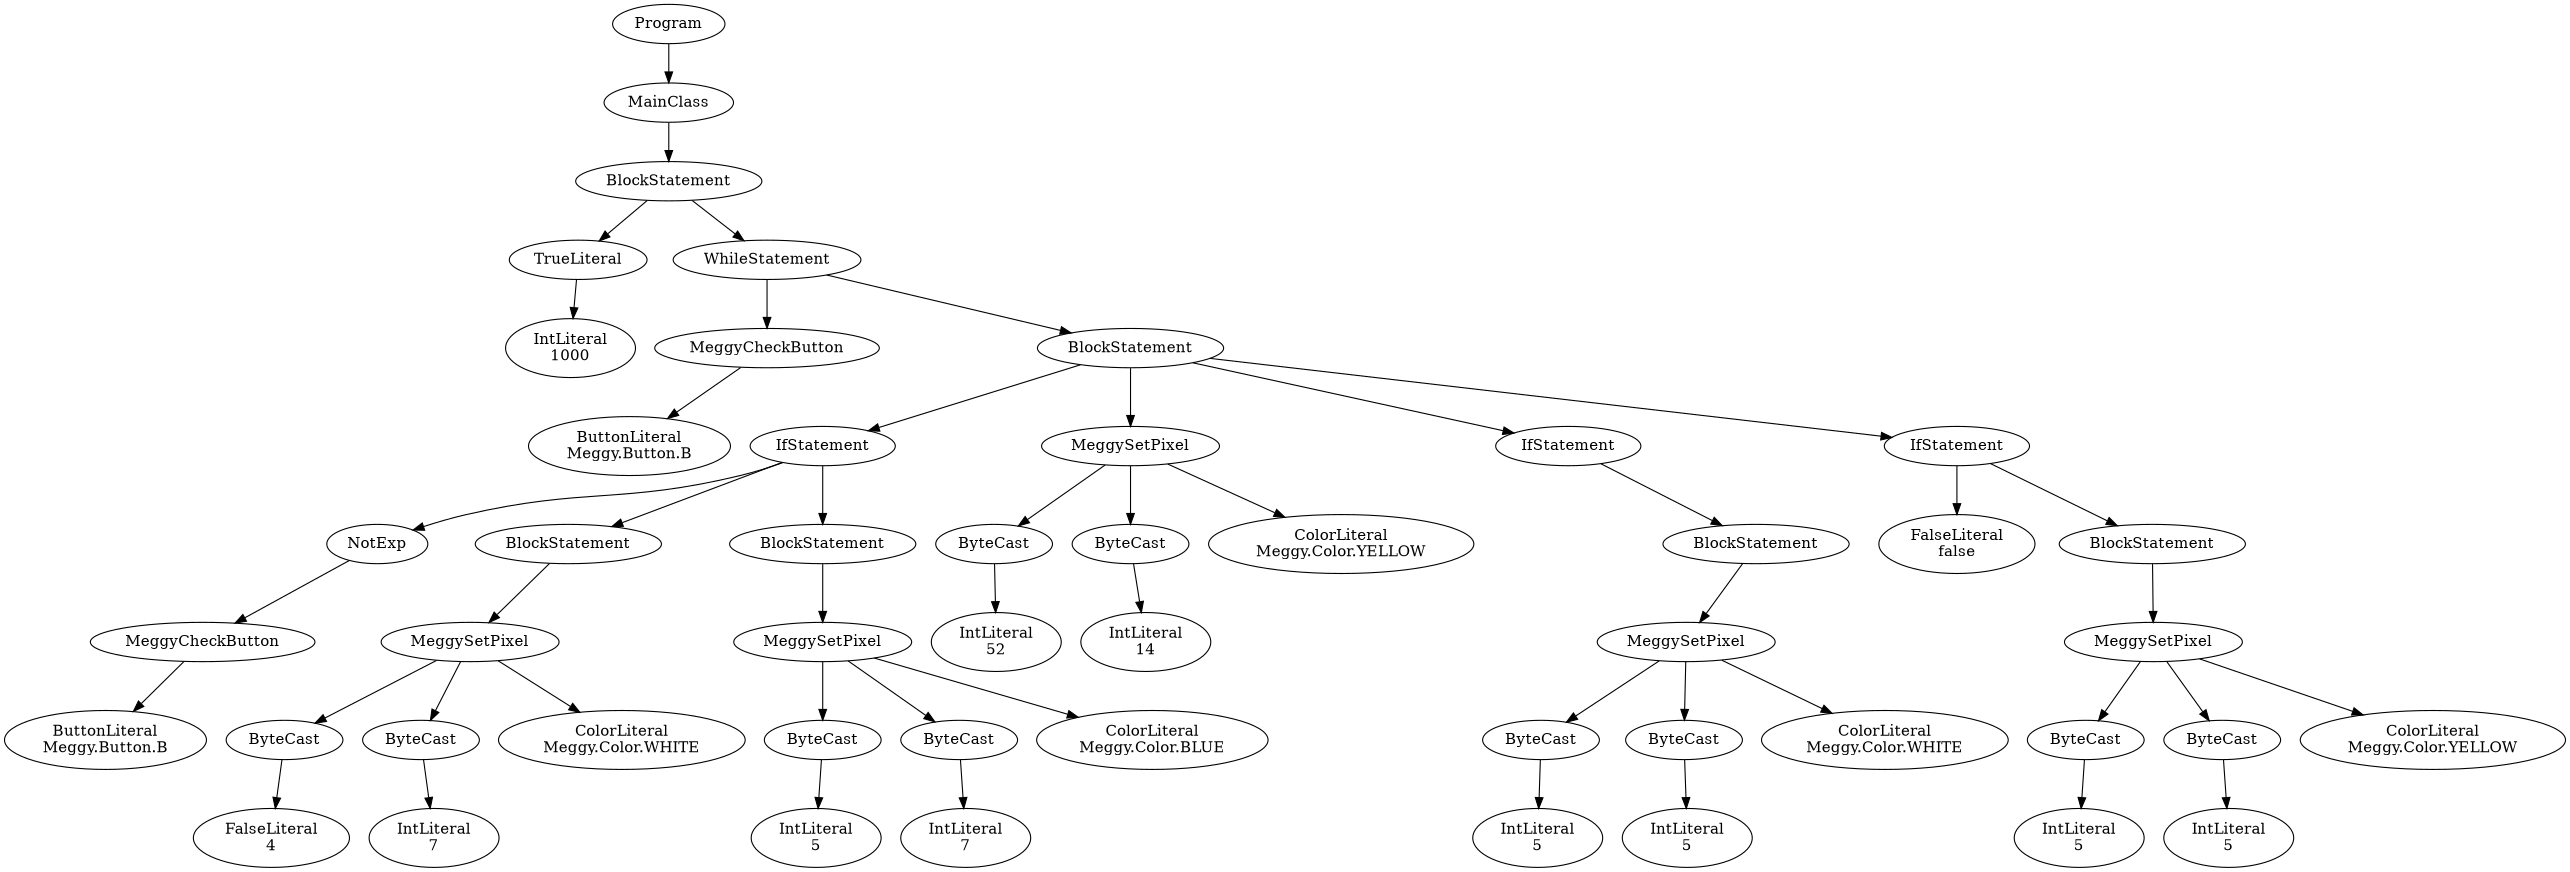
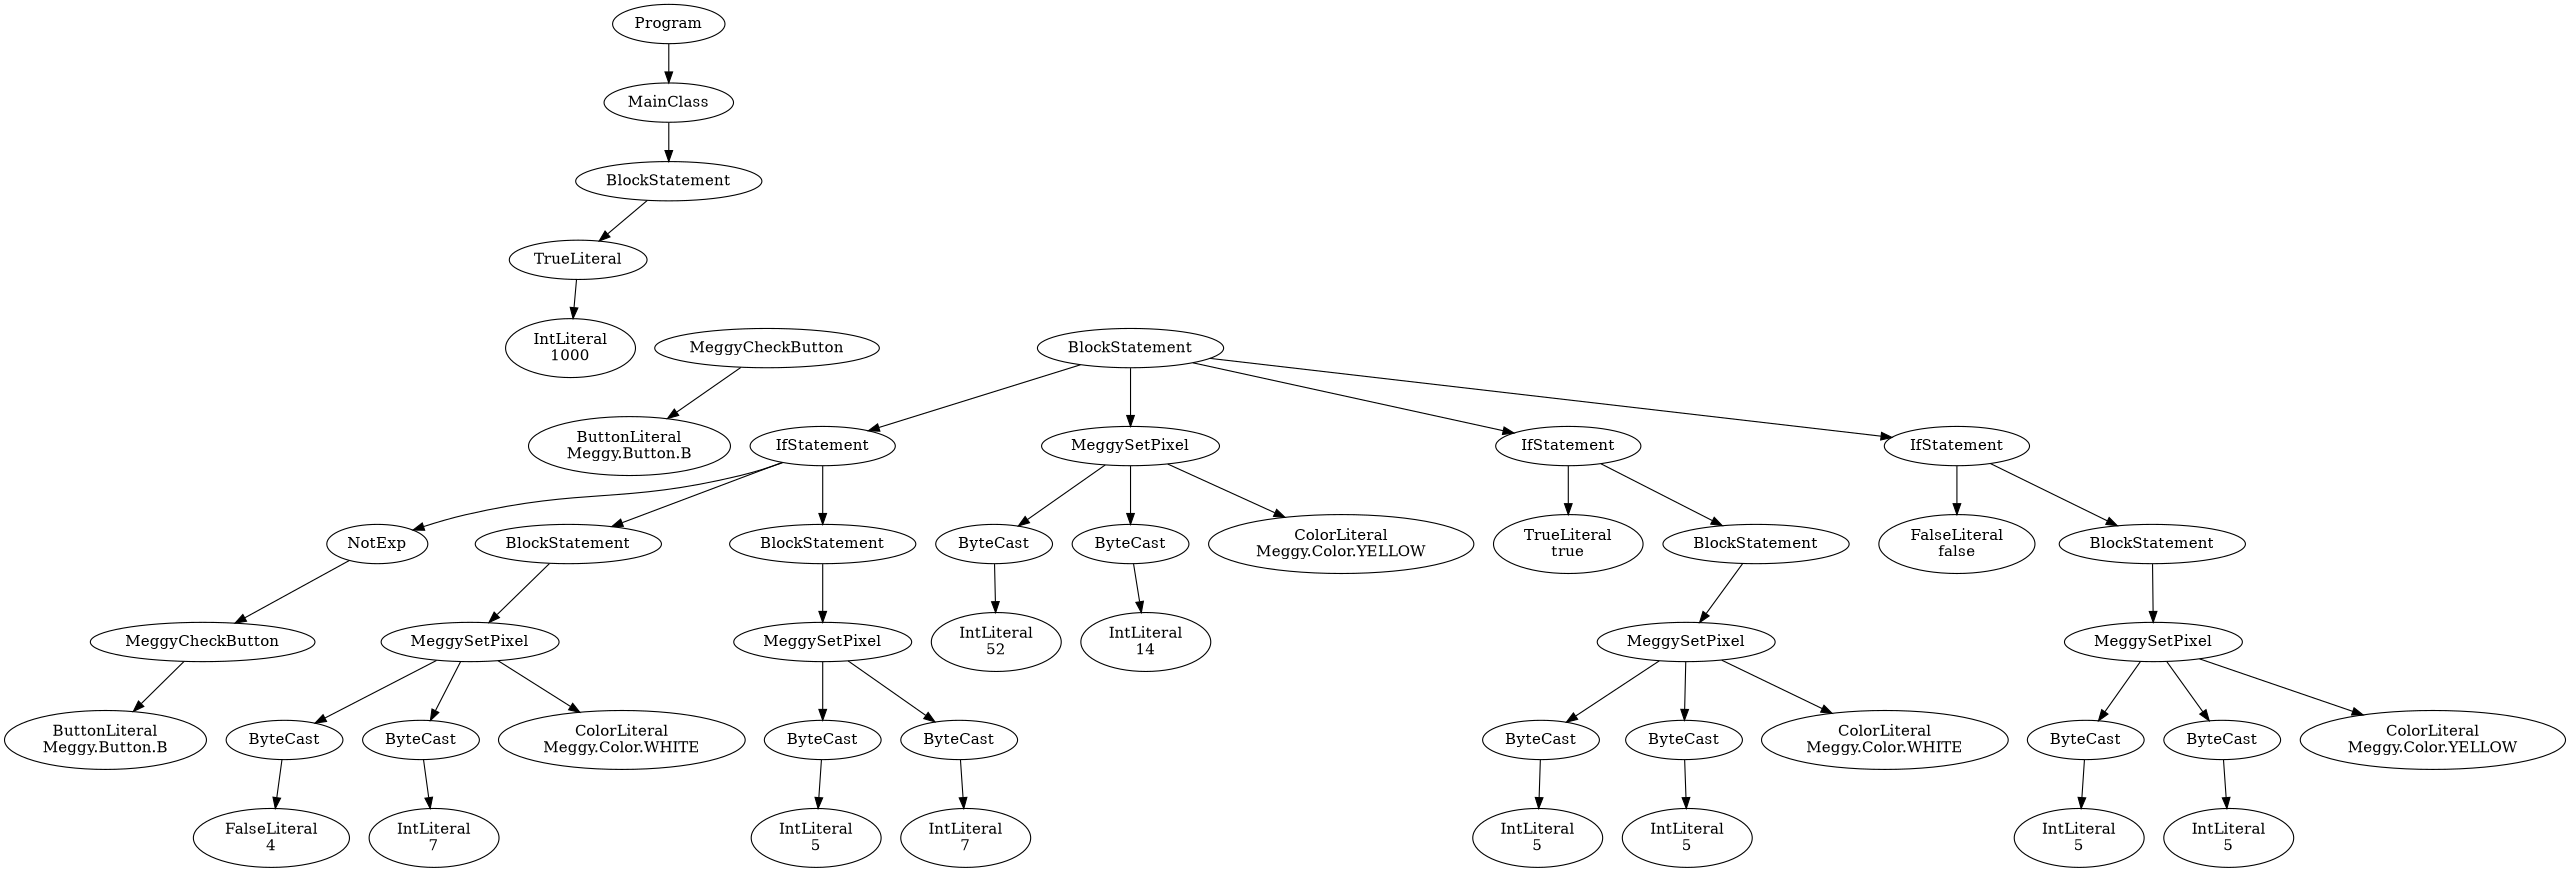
(767, 260) -> none
none -> (1568, 544)
(1152, 740) -> none
